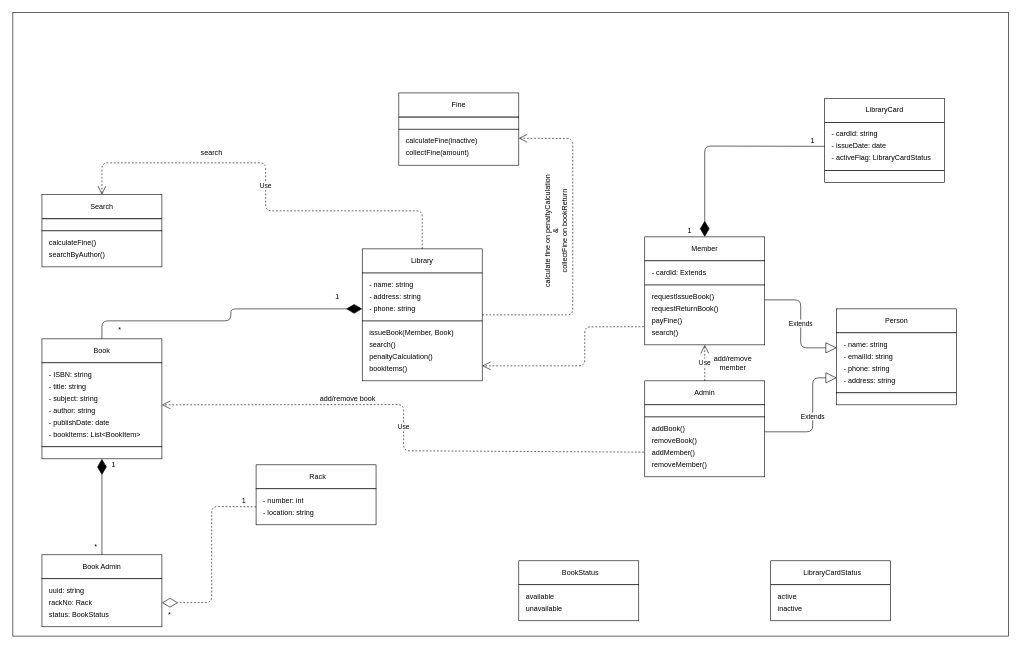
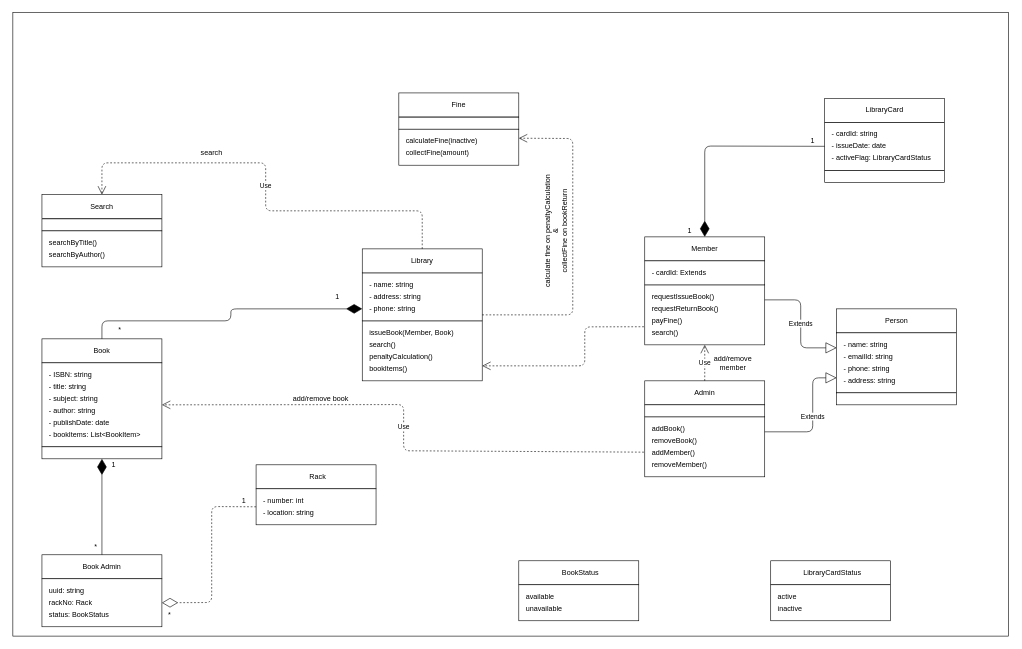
(76, 243) -> (77, 243)
(348, 399) -> (321, 399)
